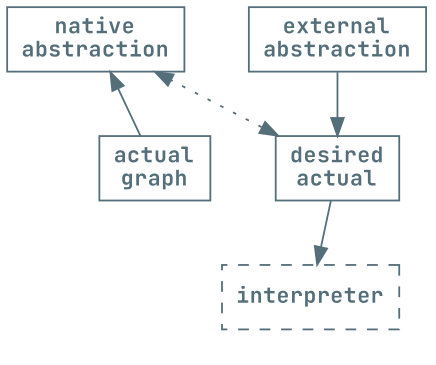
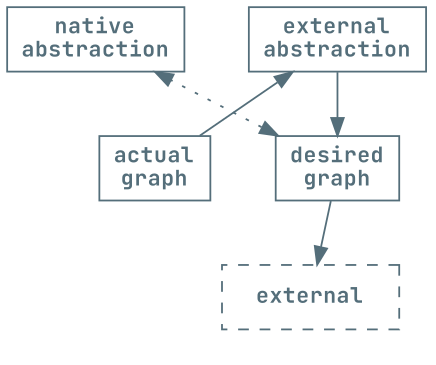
(128, 110) -> (244, 105)
(337, 168) -> (337, 168)
(311, 297) -> (311, 297)
